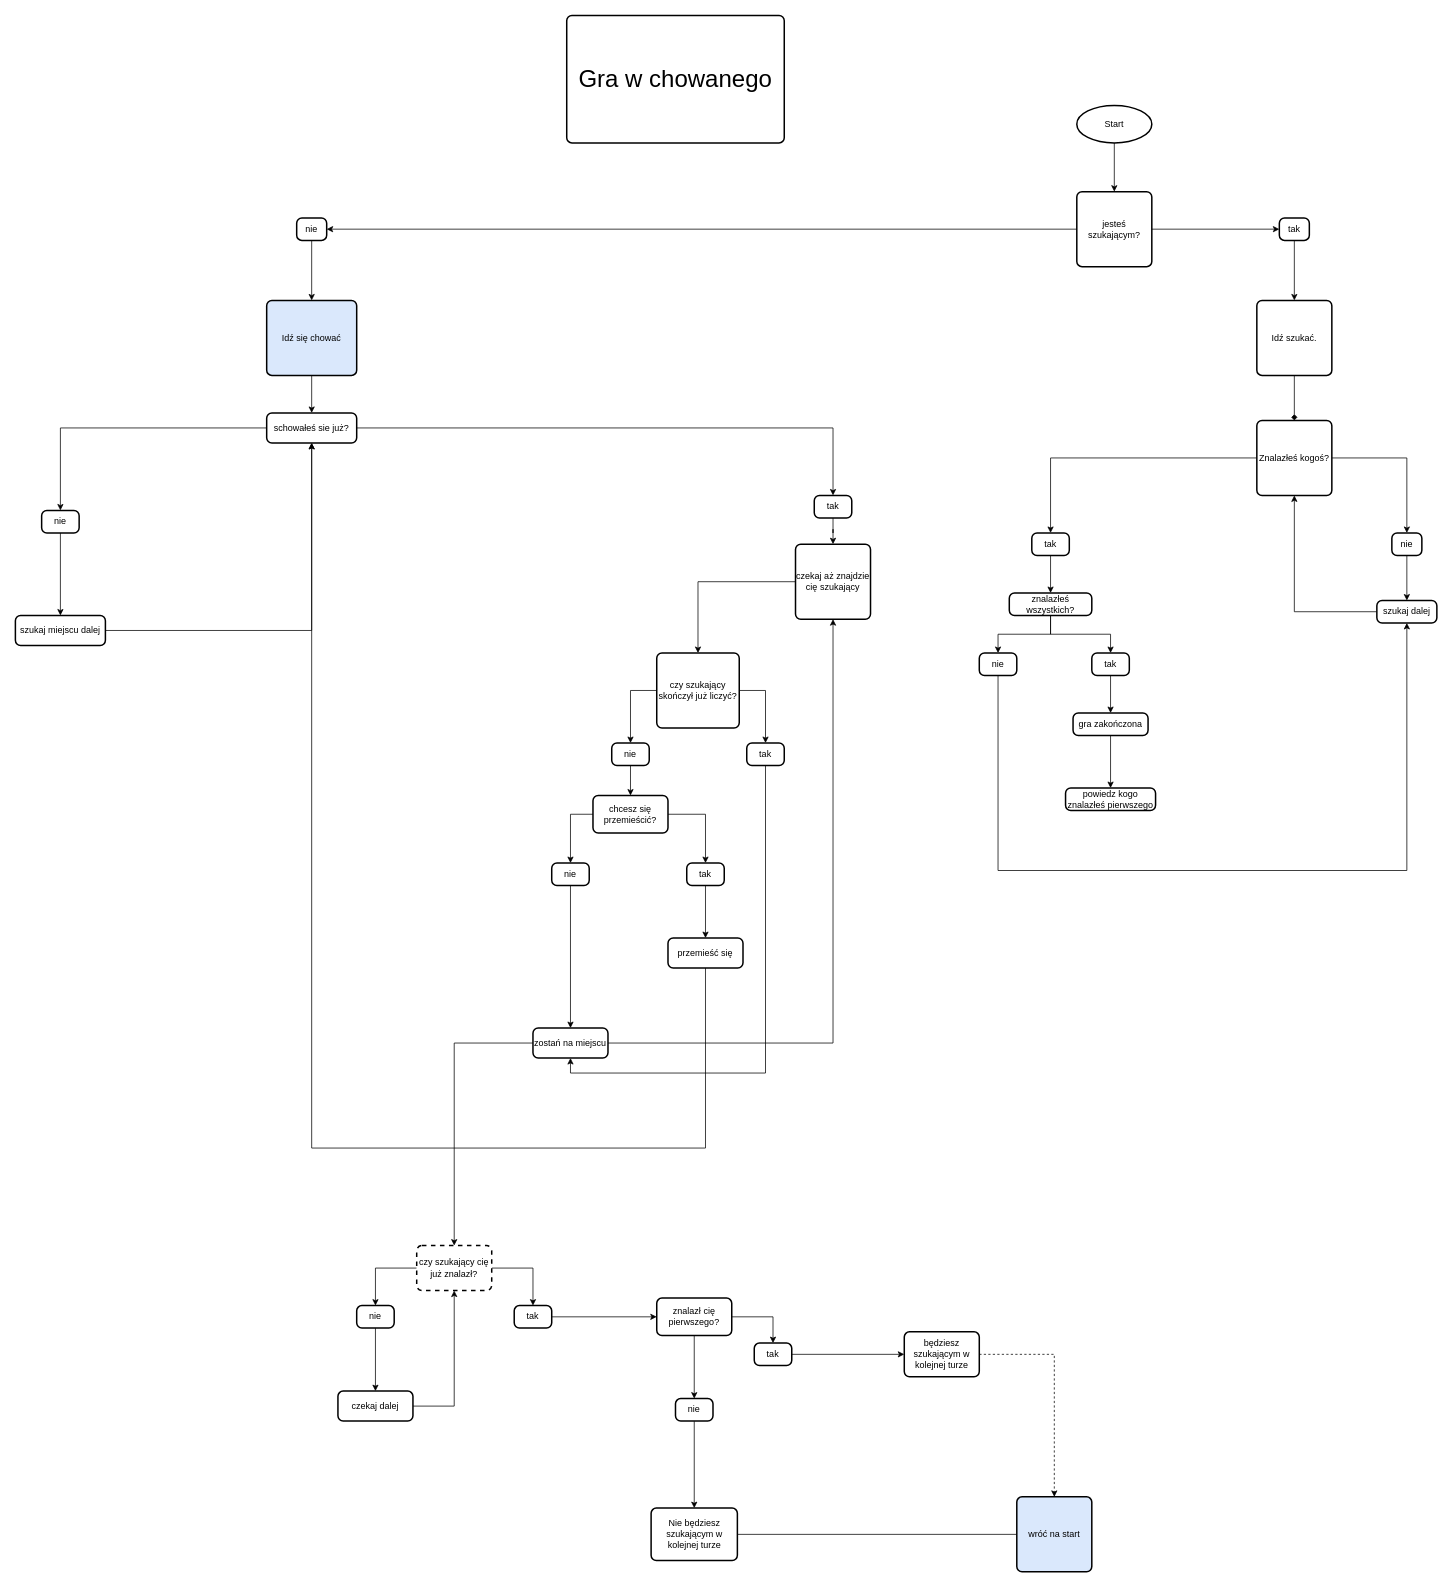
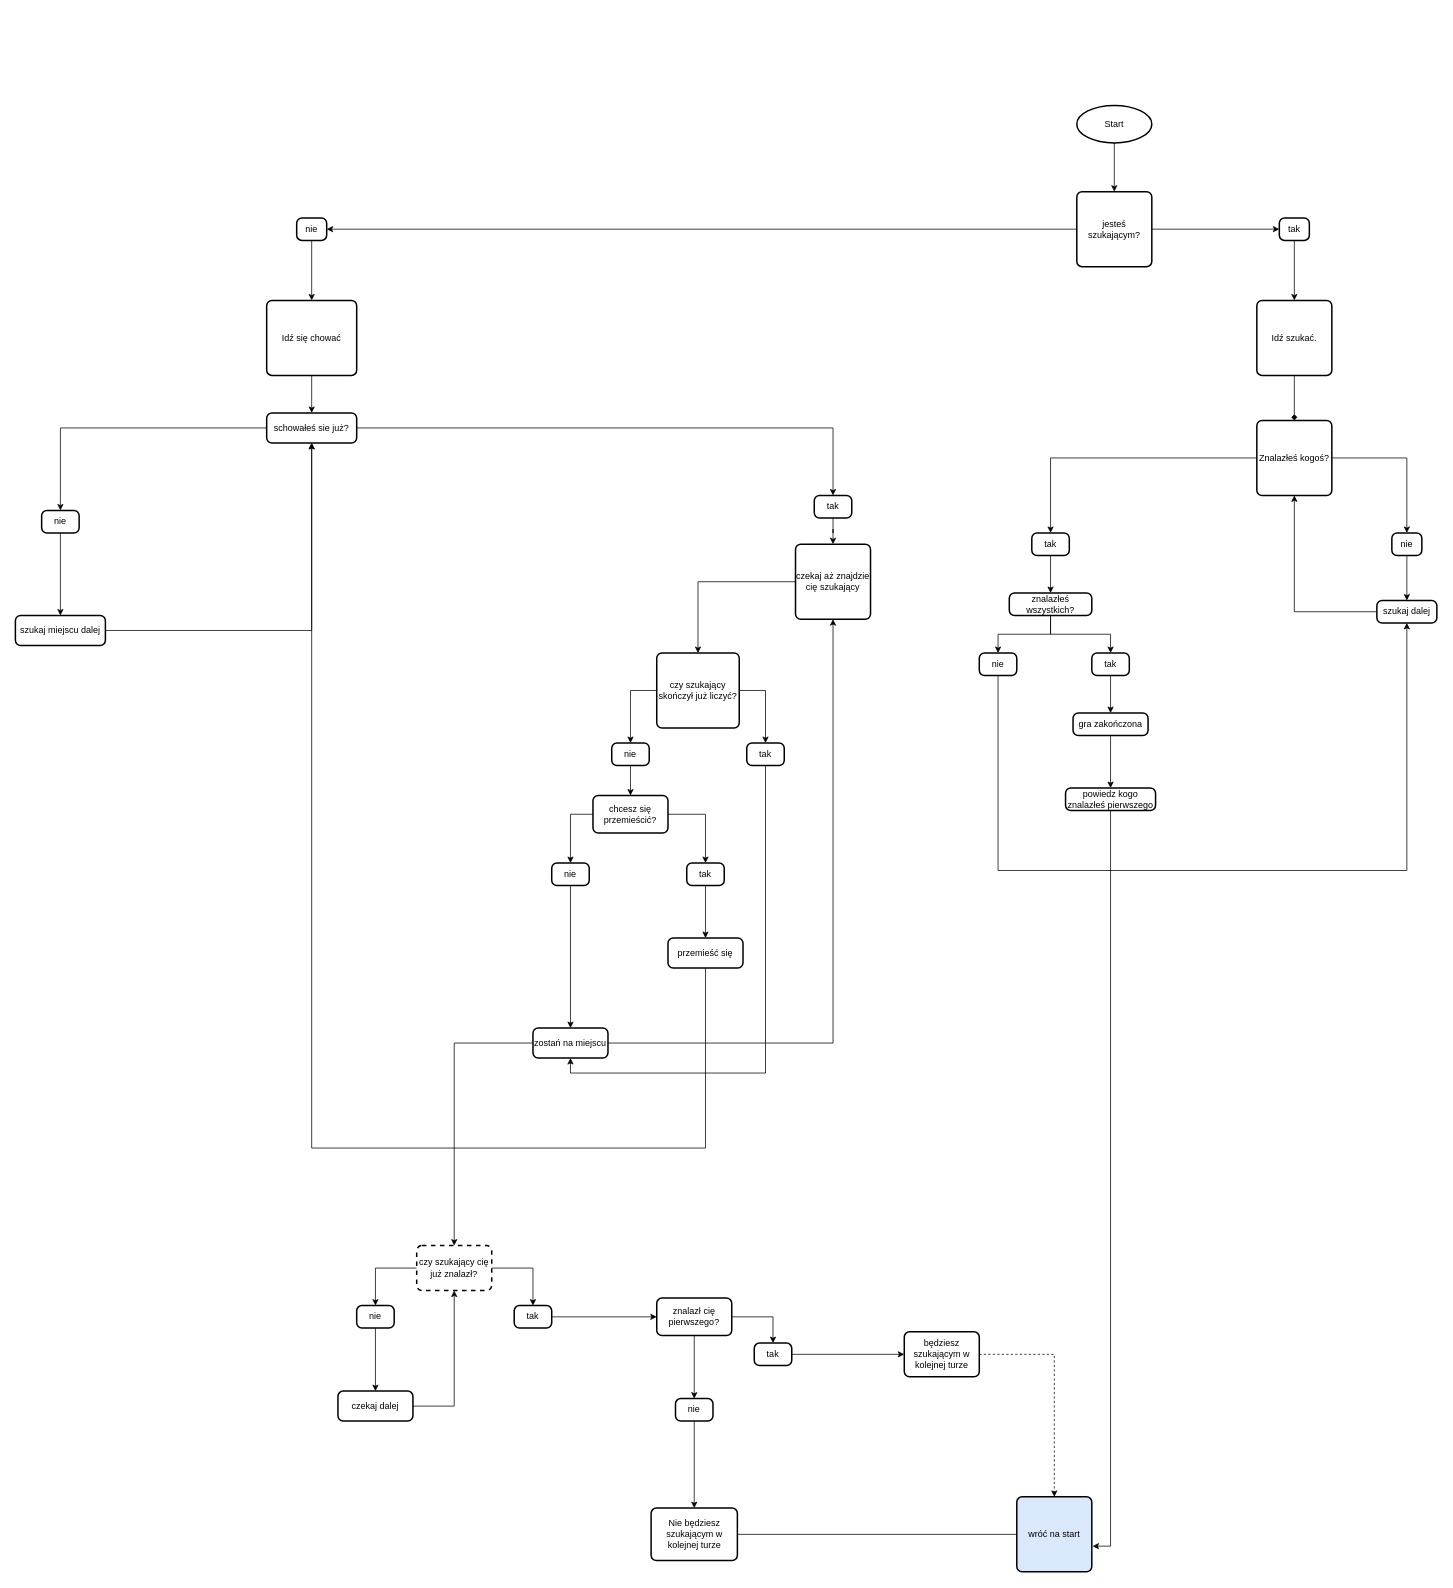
(675, 79) -> none
(312, 338) -> (312, 338)
none -> (1110, 1179)
